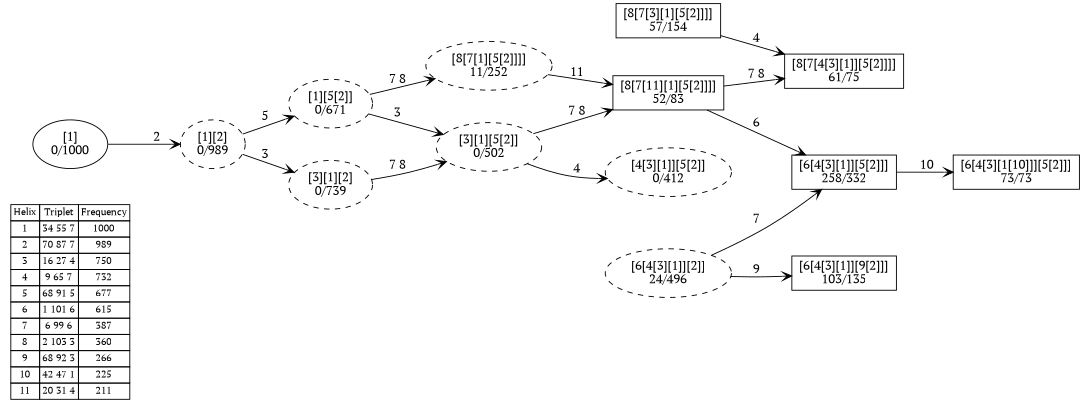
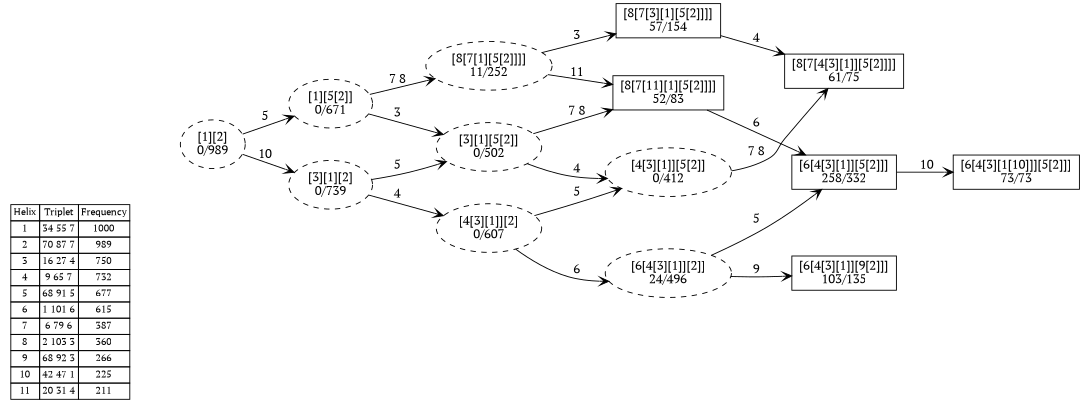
none -> (575, 44)
(750, 83) -> (786, 137)
(70, 144) -> none
(267, 155) -> (267, 155)
(399, 165) -> (399, 165)
(758, 219) -> (758, 219)
none -> (489, 228)
(59, 326) -> (59, 326)
